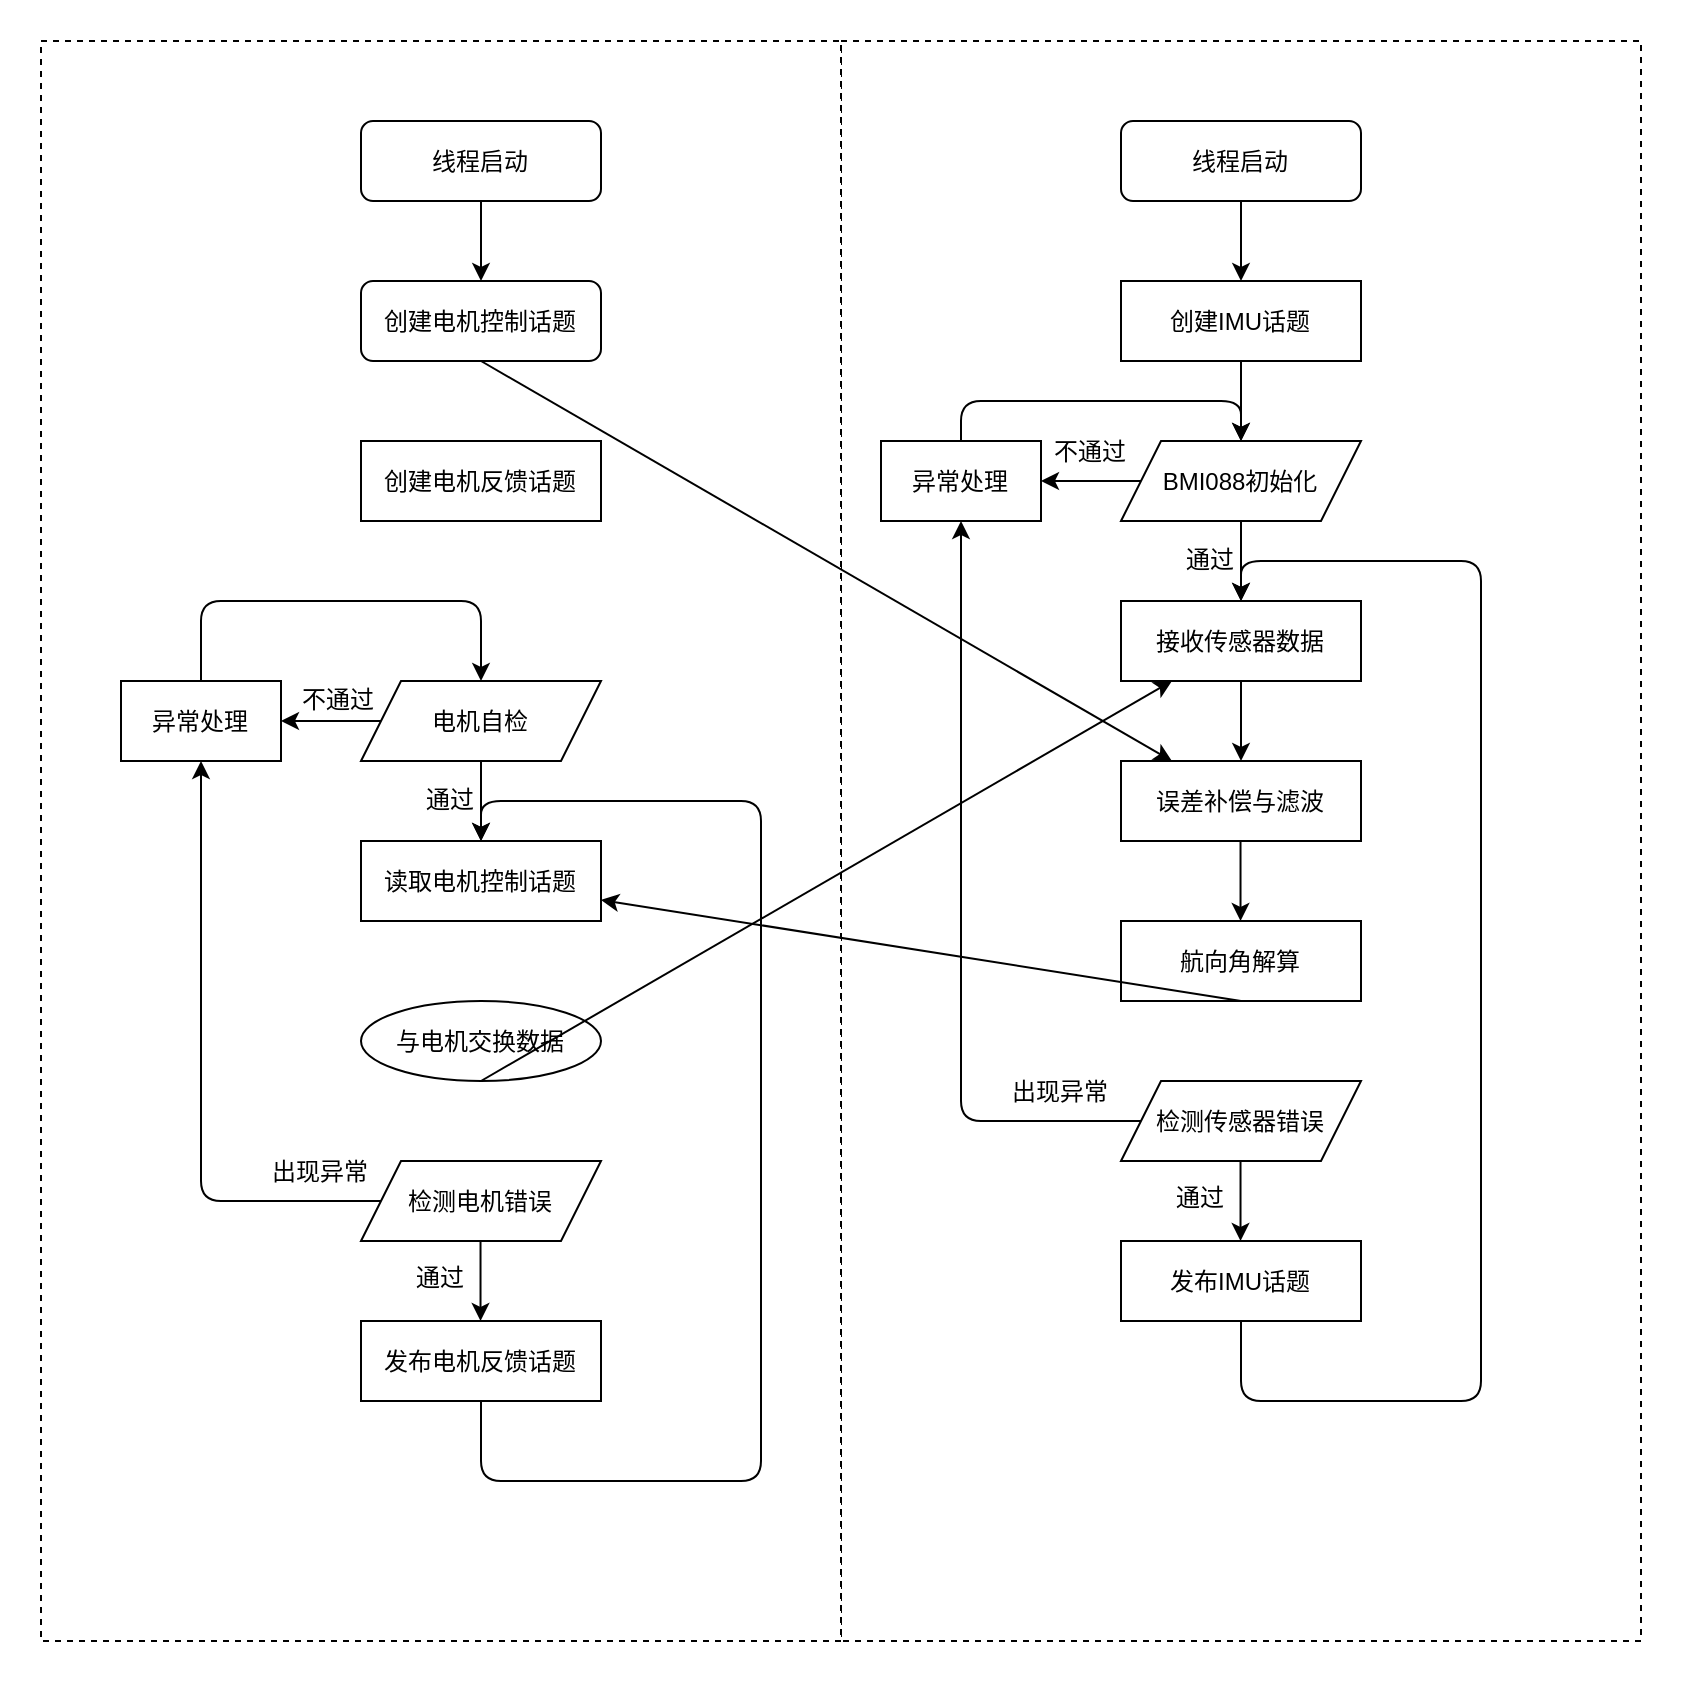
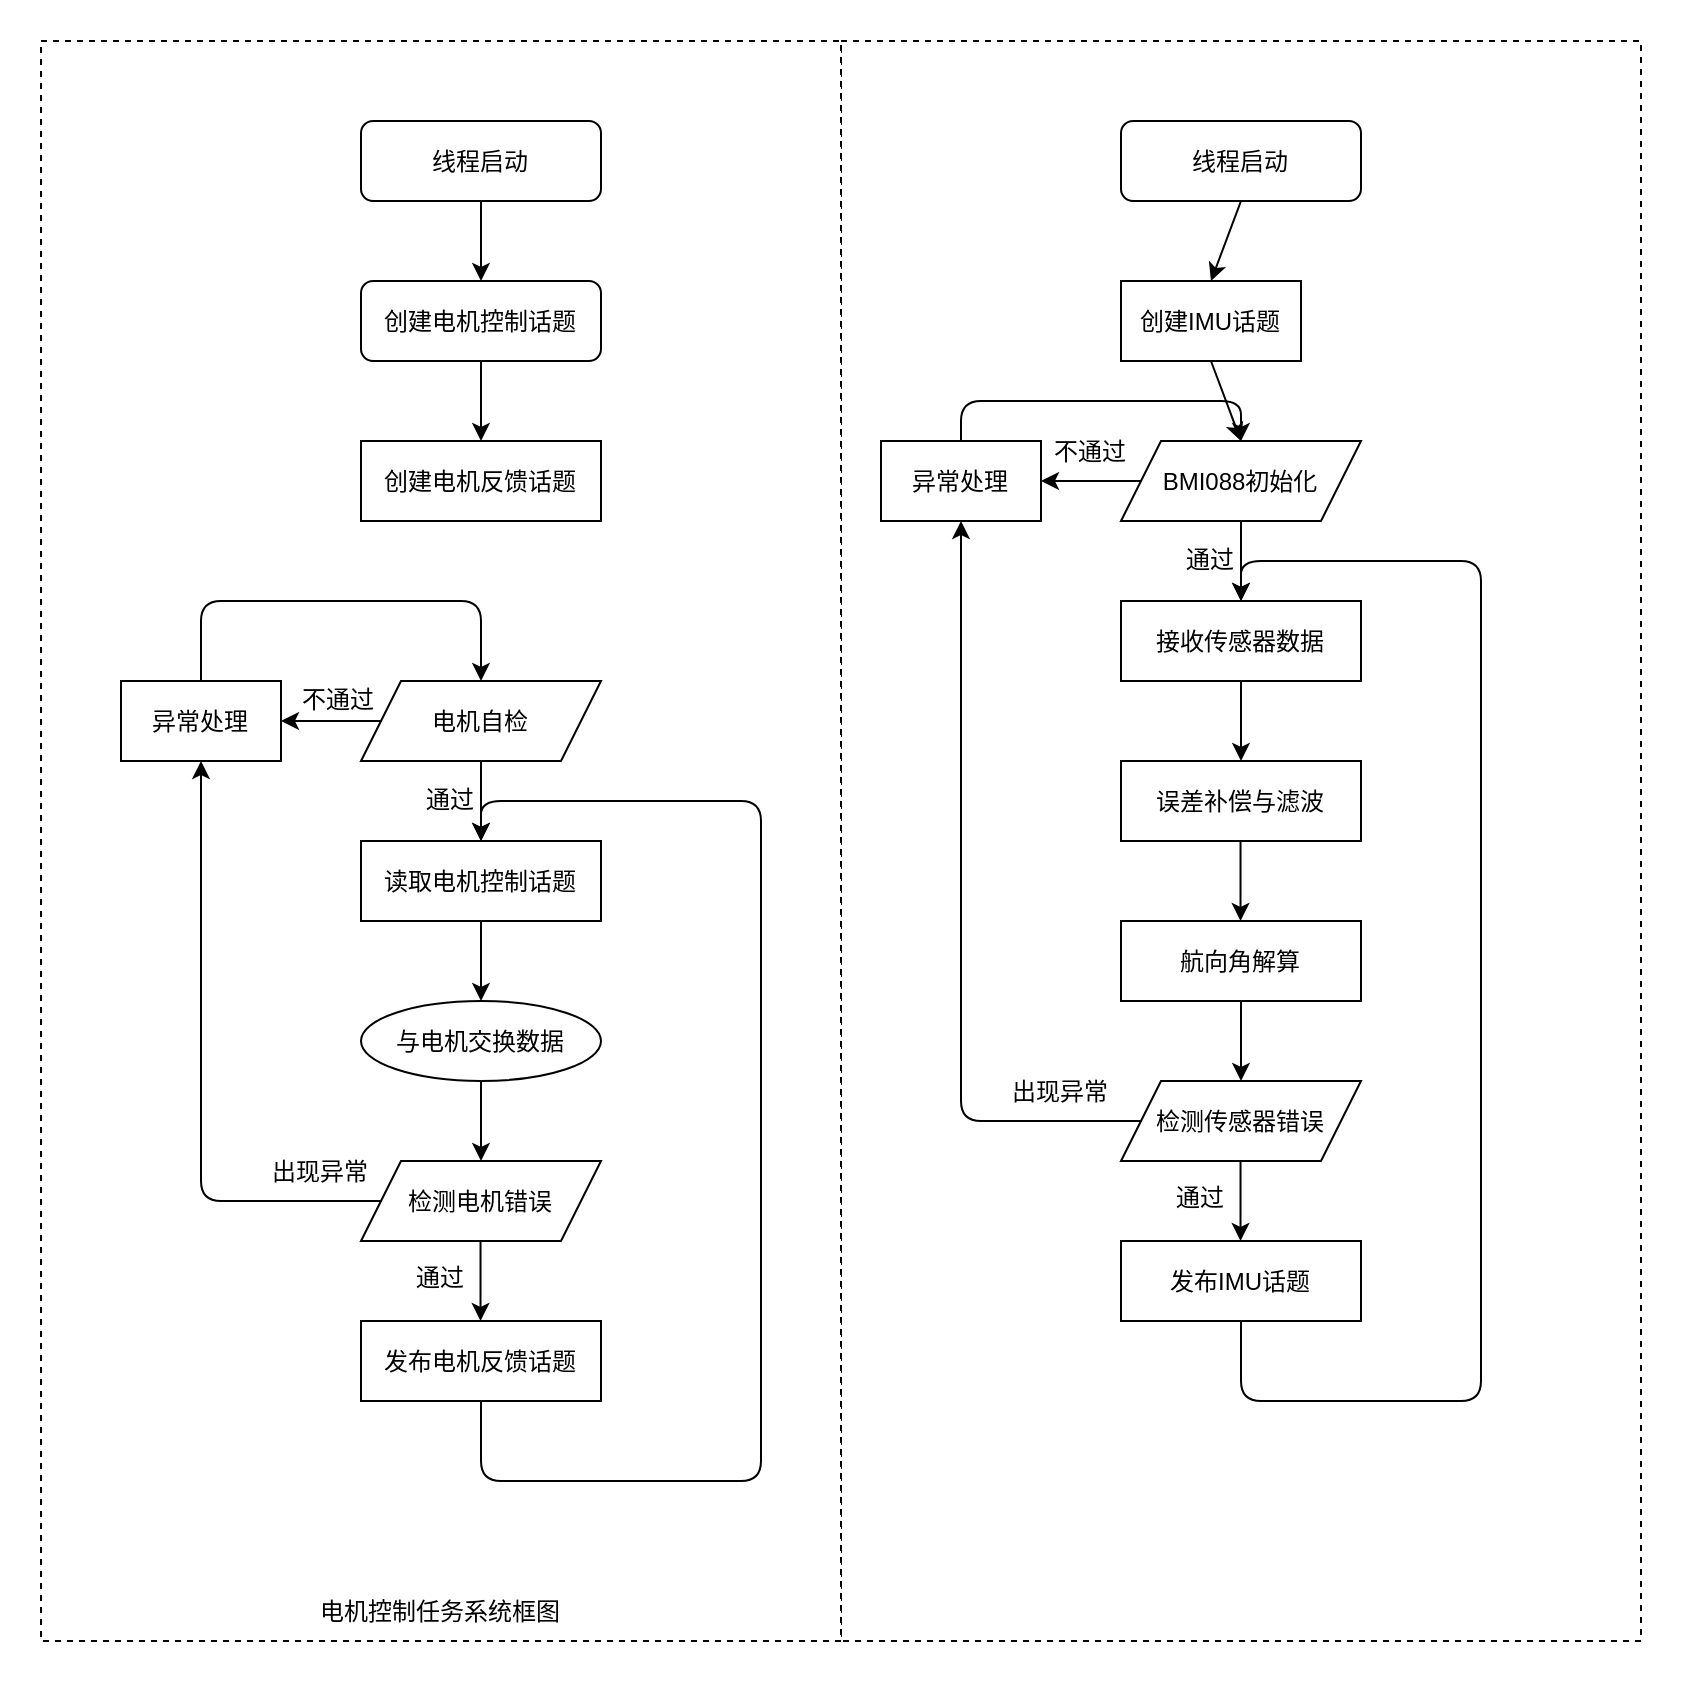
(1241, 321) -> (1211, 321)
(719, 499) -> (481, 394)
none -> (481, 954)
(999, 963) -> (1241, 1034)
(615, 1003) -> (481, 1114)
none -> (441, 1611)
